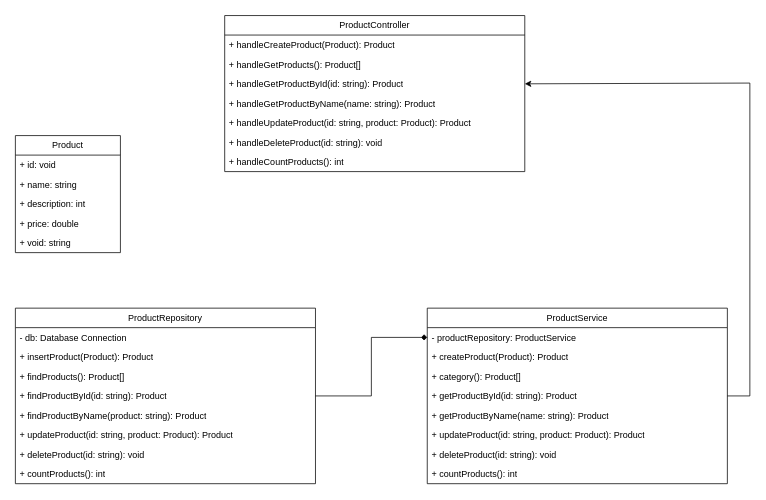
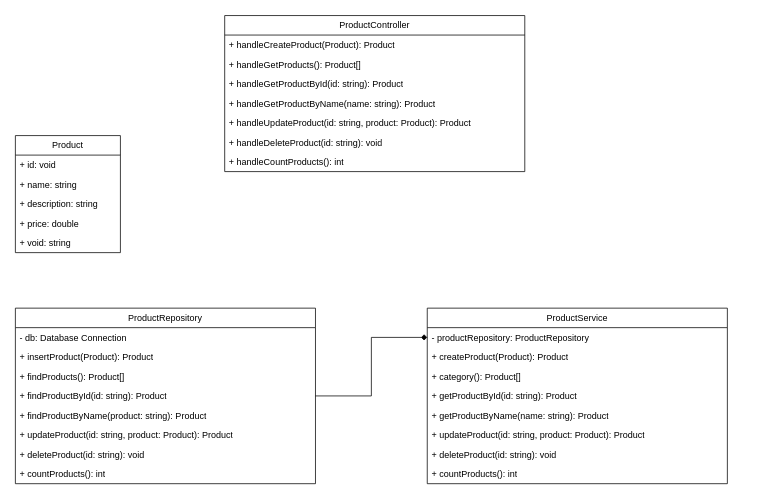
(625, 83) -> none
(58, 205) -> (66, 205)
(514, 338) -> (522, 338)
